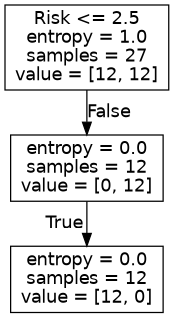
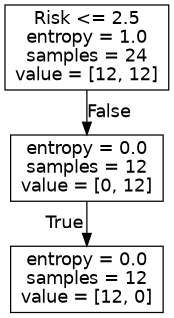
(87, 48) -> (87, 48)
